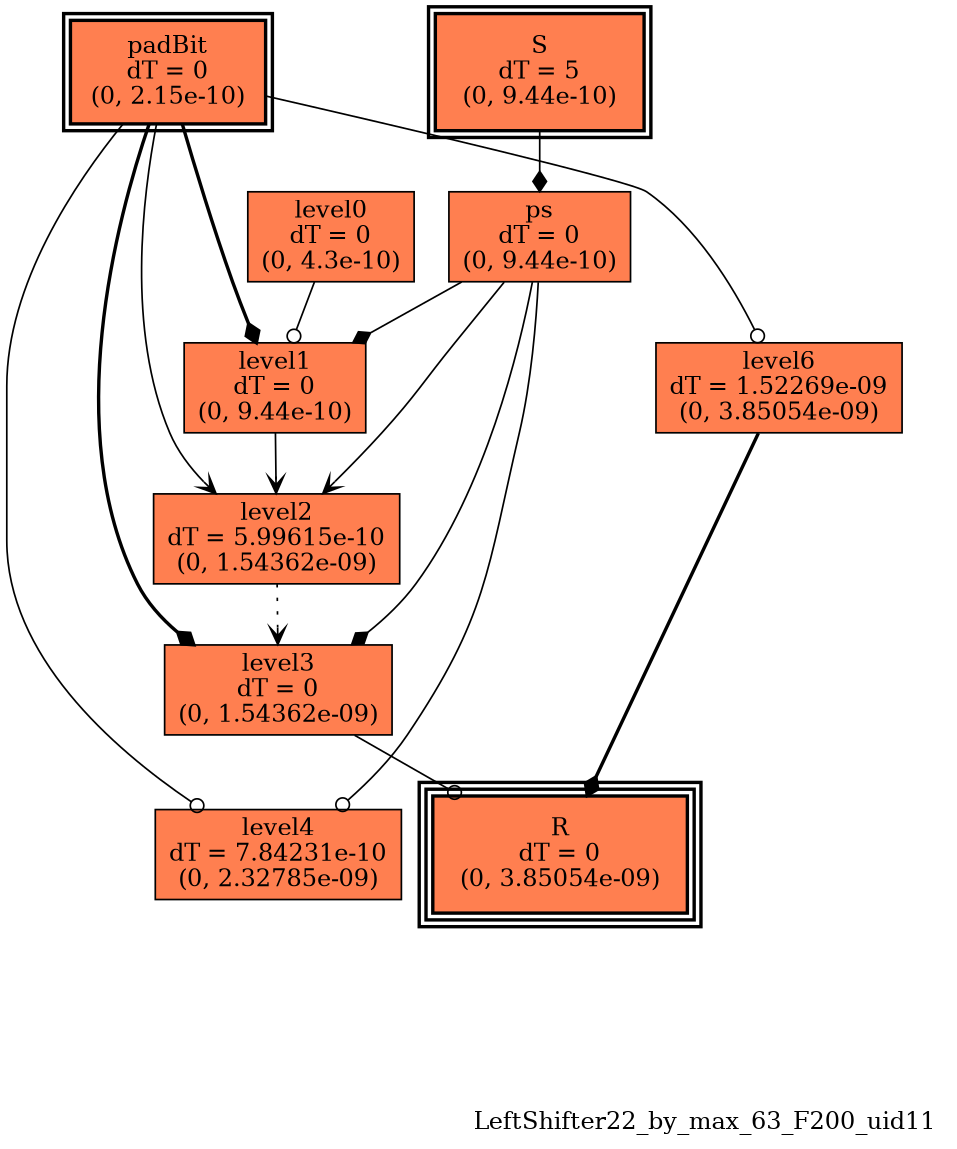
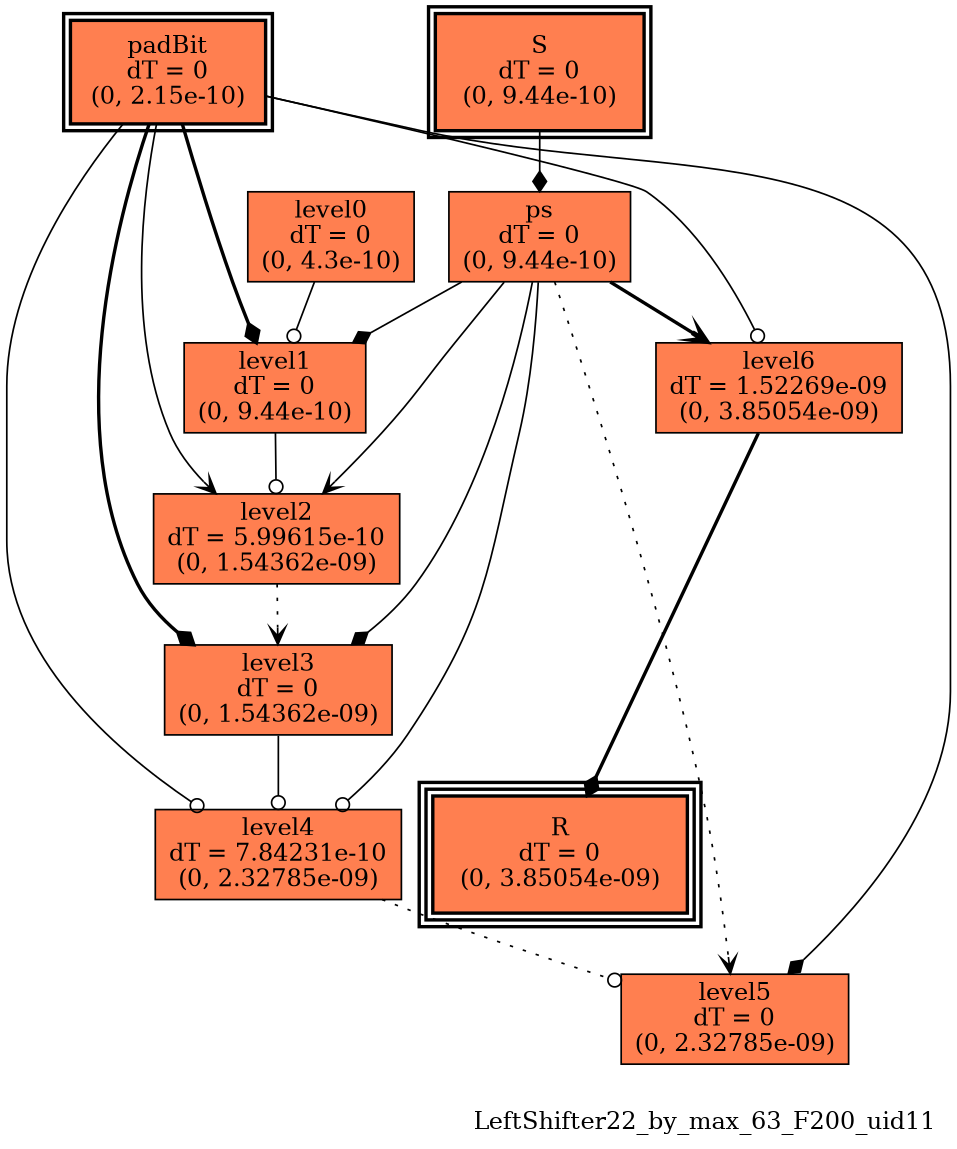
(540, 72) -> (540, 72)
none -> (652, 308)
(276, 456) -> (276, 456)
(401, 762) -> (278, 766)
none -> (735, 1019)
